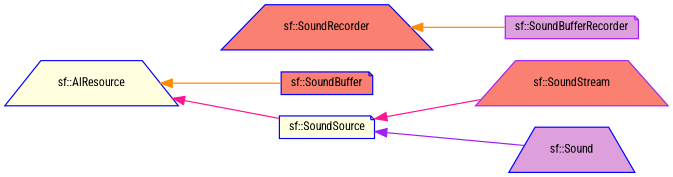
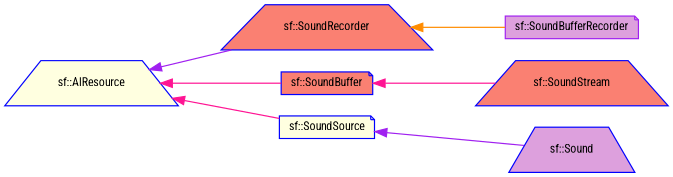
none -> (196, 58)
(227, 83) -> (227, 83)
(572, 83) -> (572, 83)
(434, 108) -> (440, 83)
